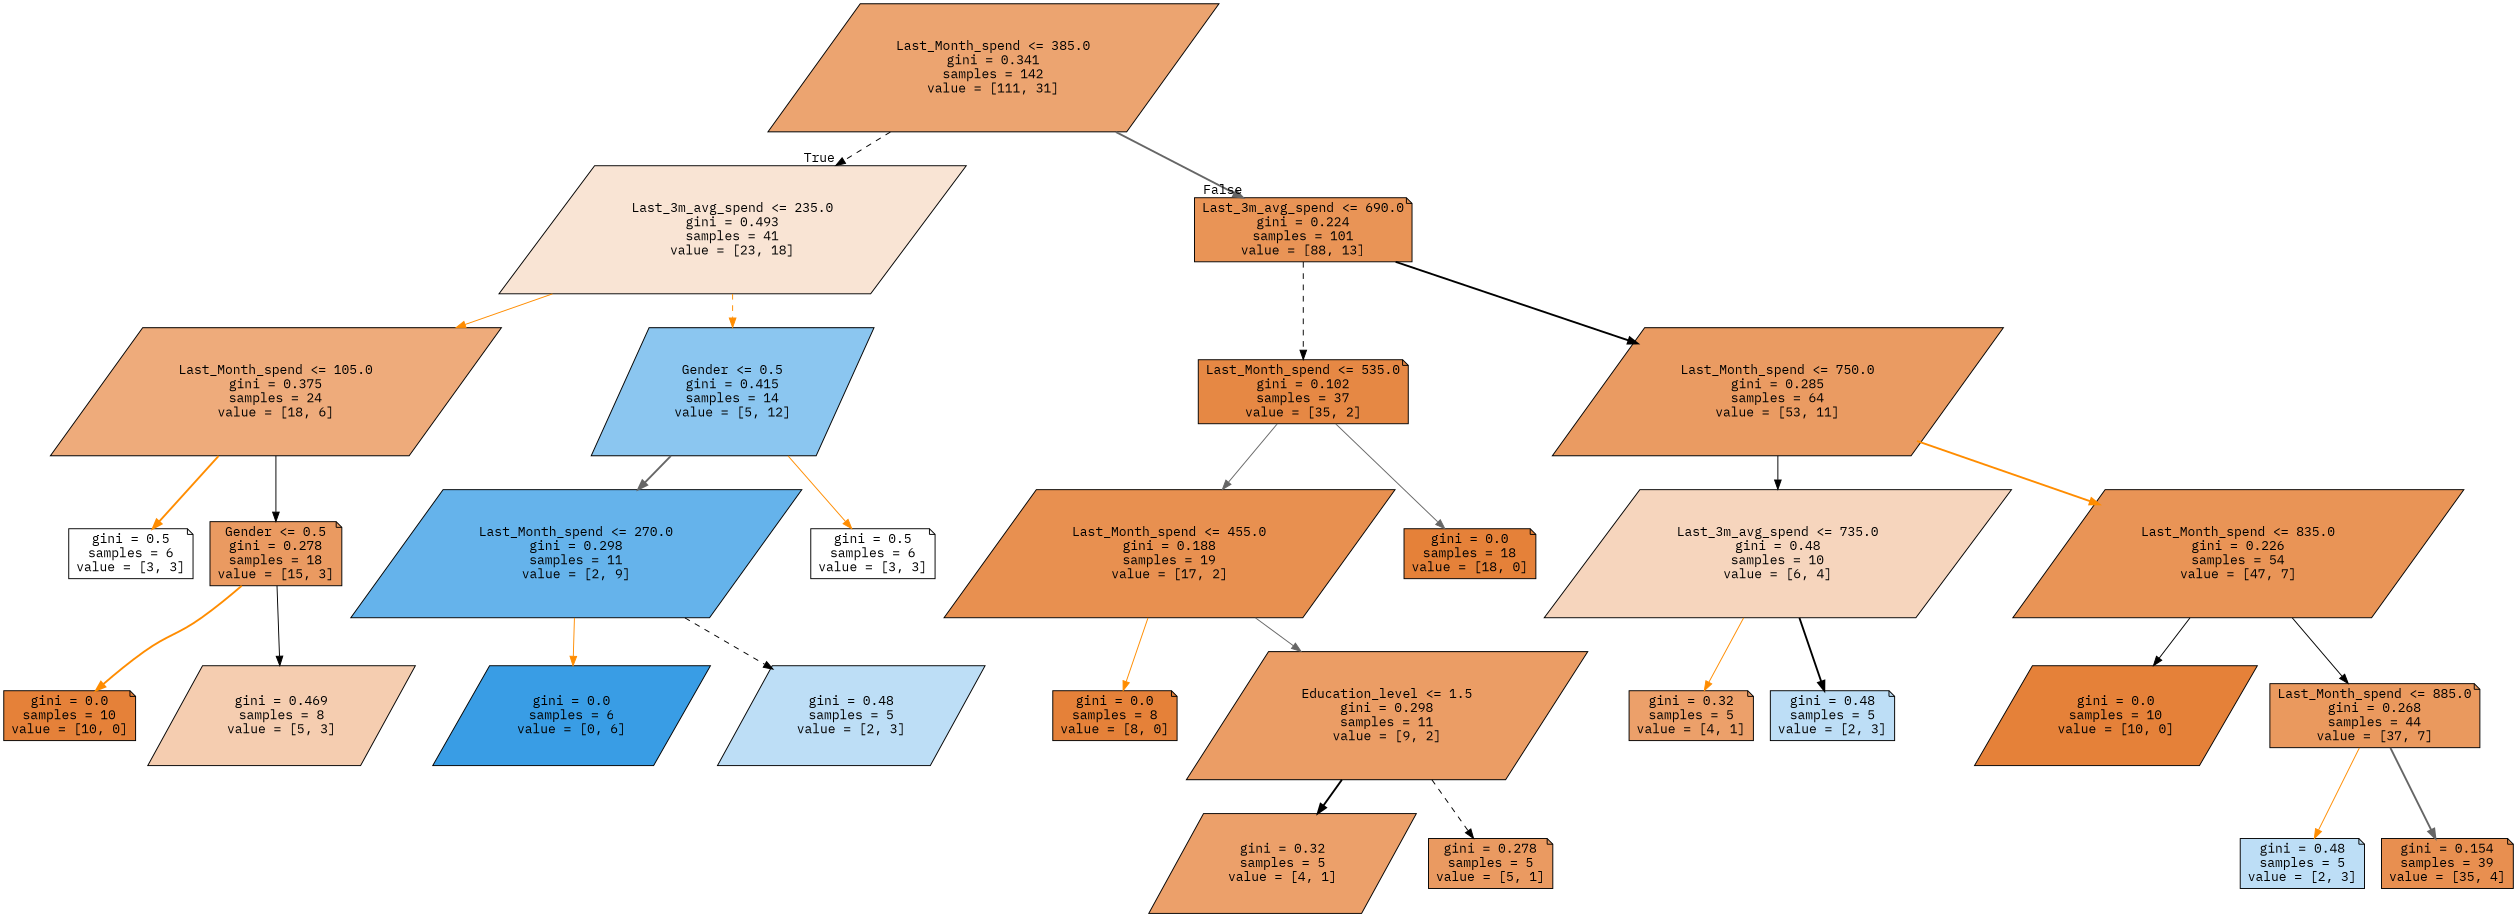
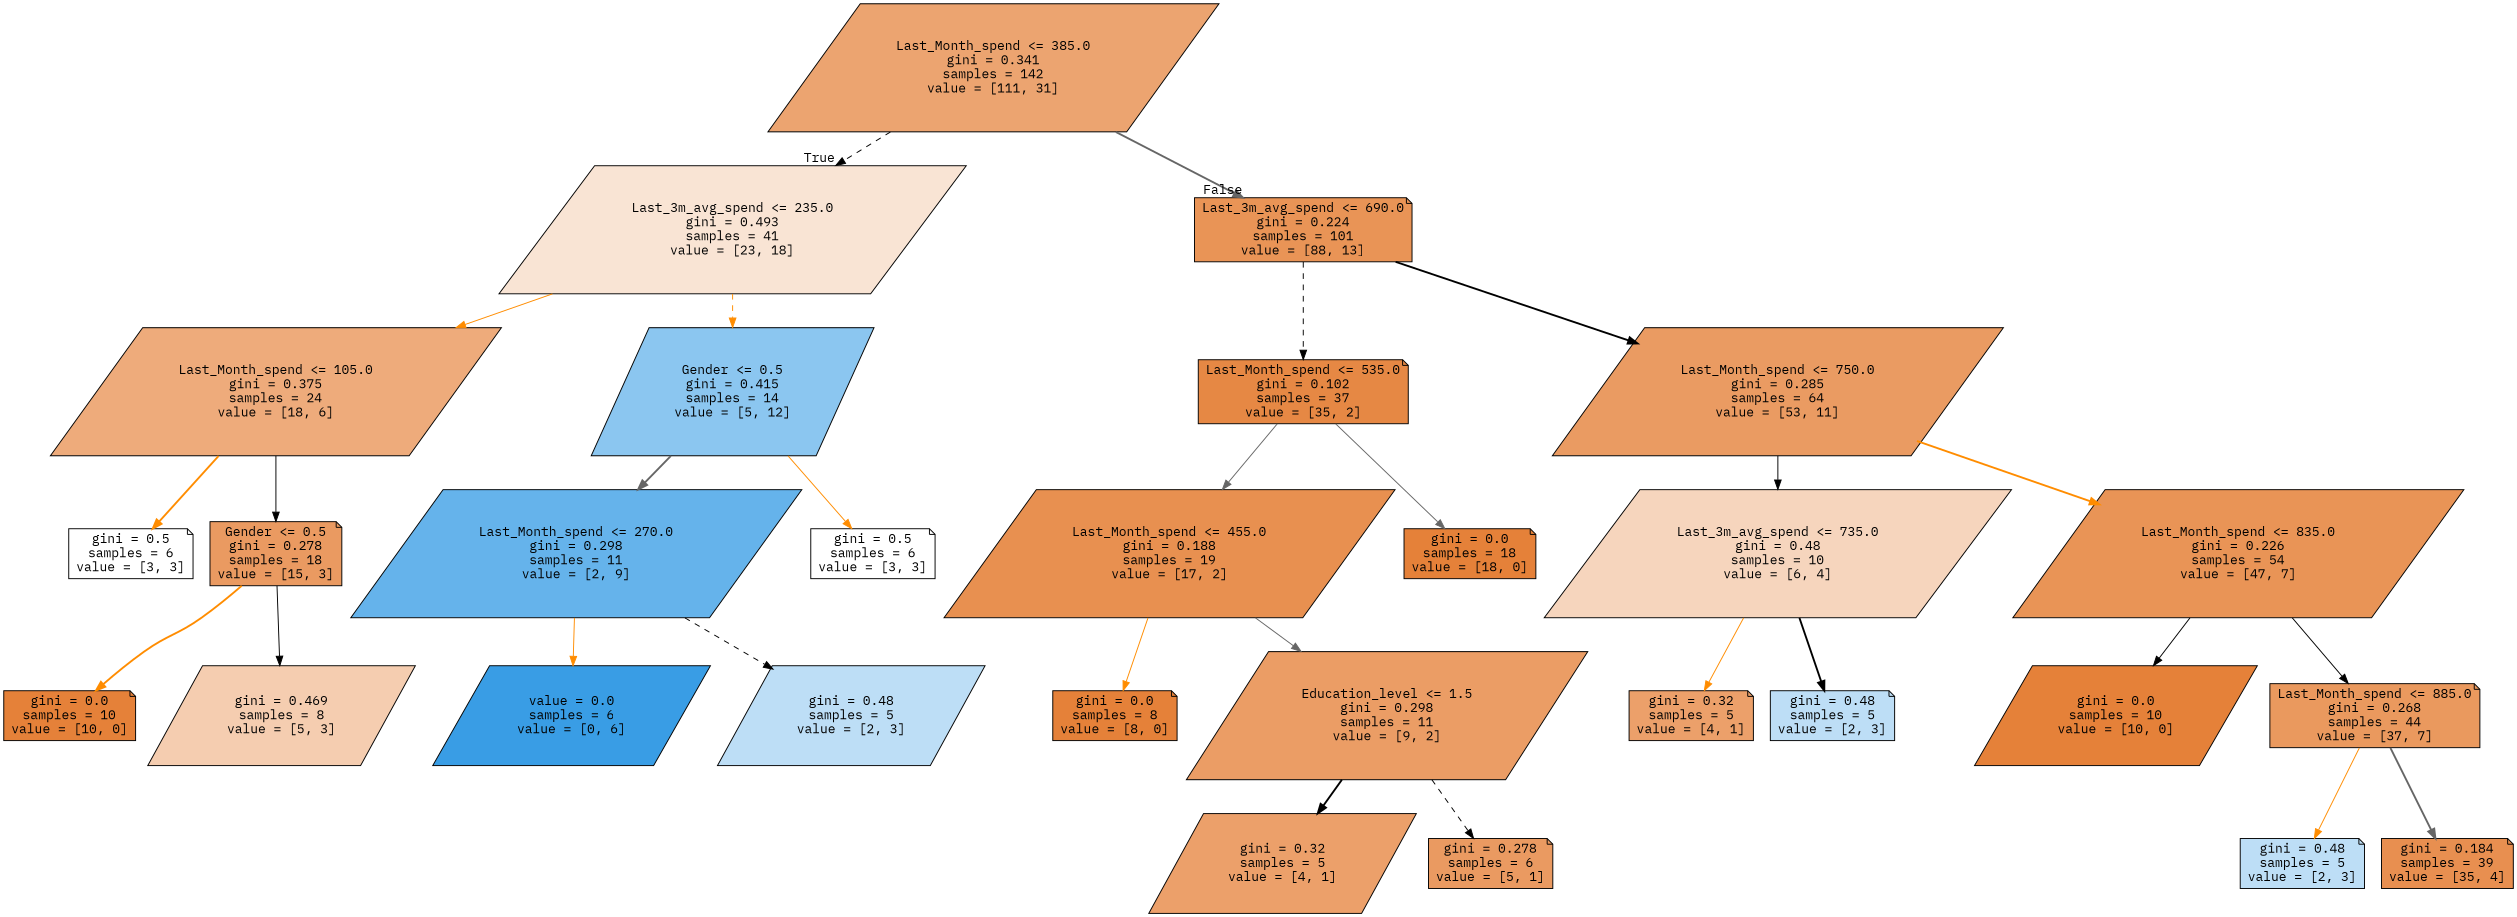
(572, 716) -> (572, 716)
(1491, 864) -> (1491, 864)
(2447, 864) -> (2447, 864)
